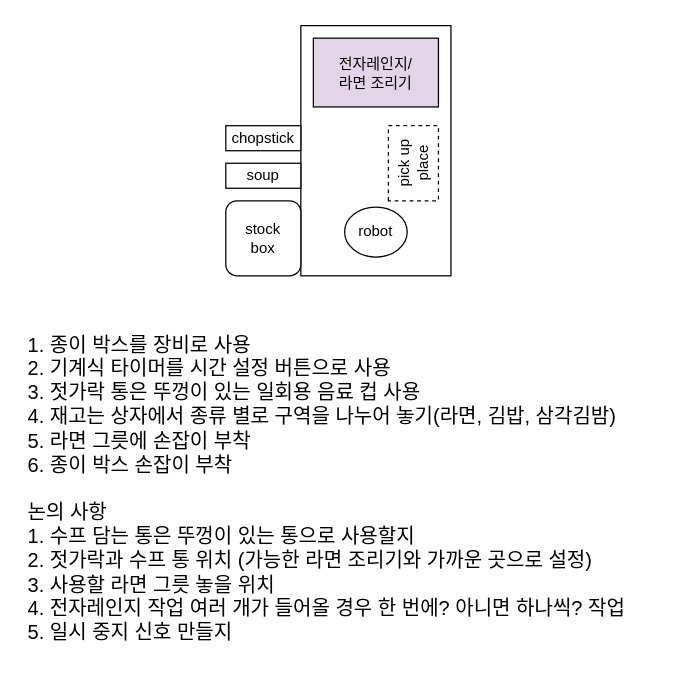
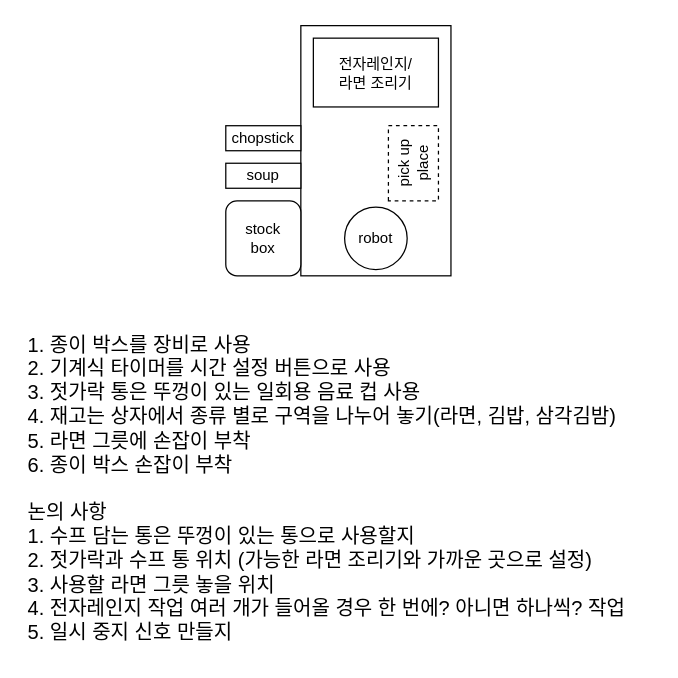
(376, 73) -> (376, 73)
(376, 232) -> (376, 238)
